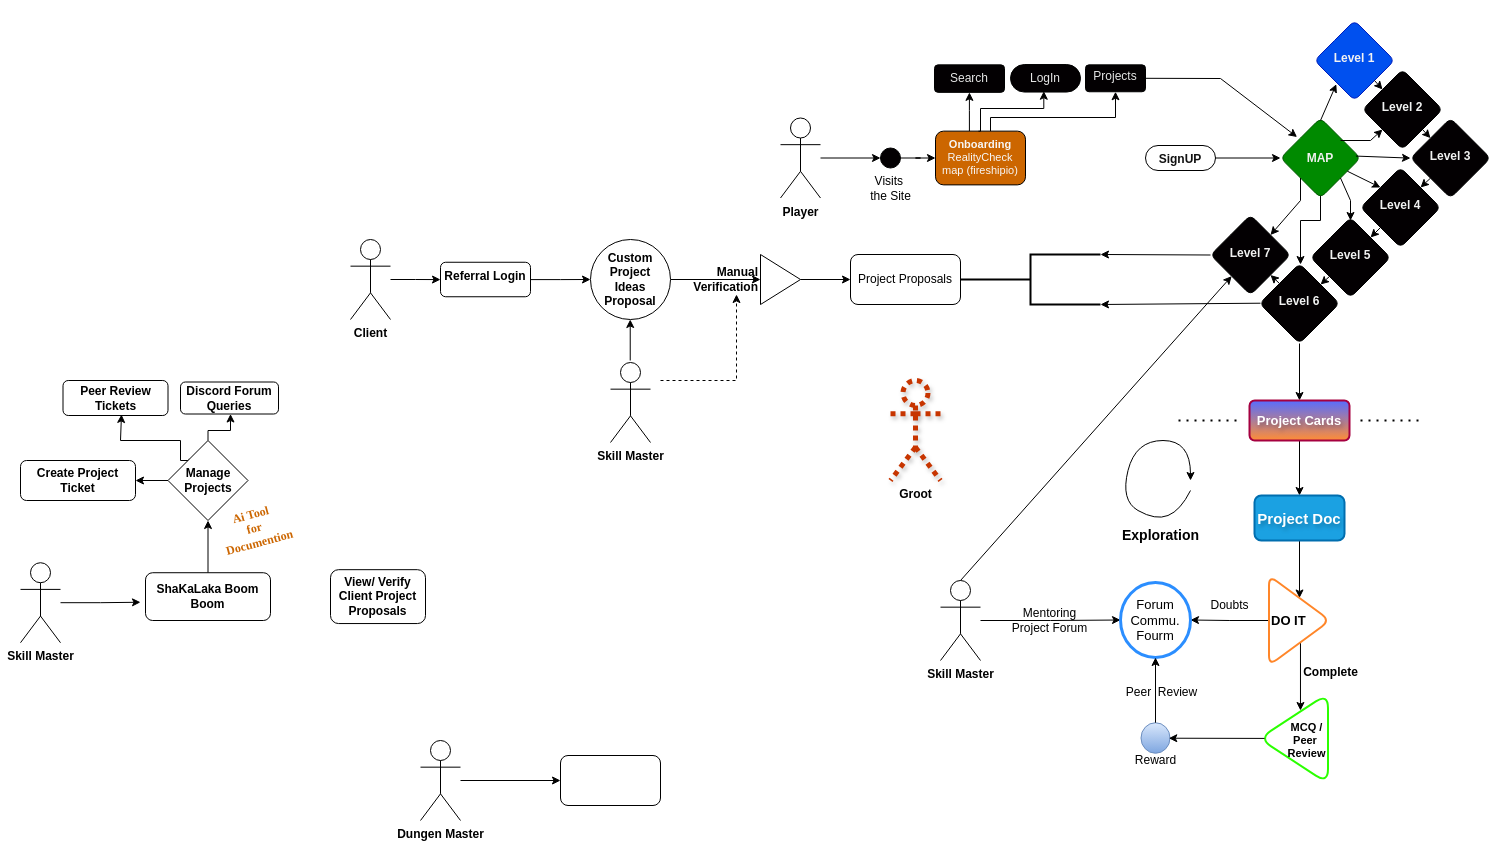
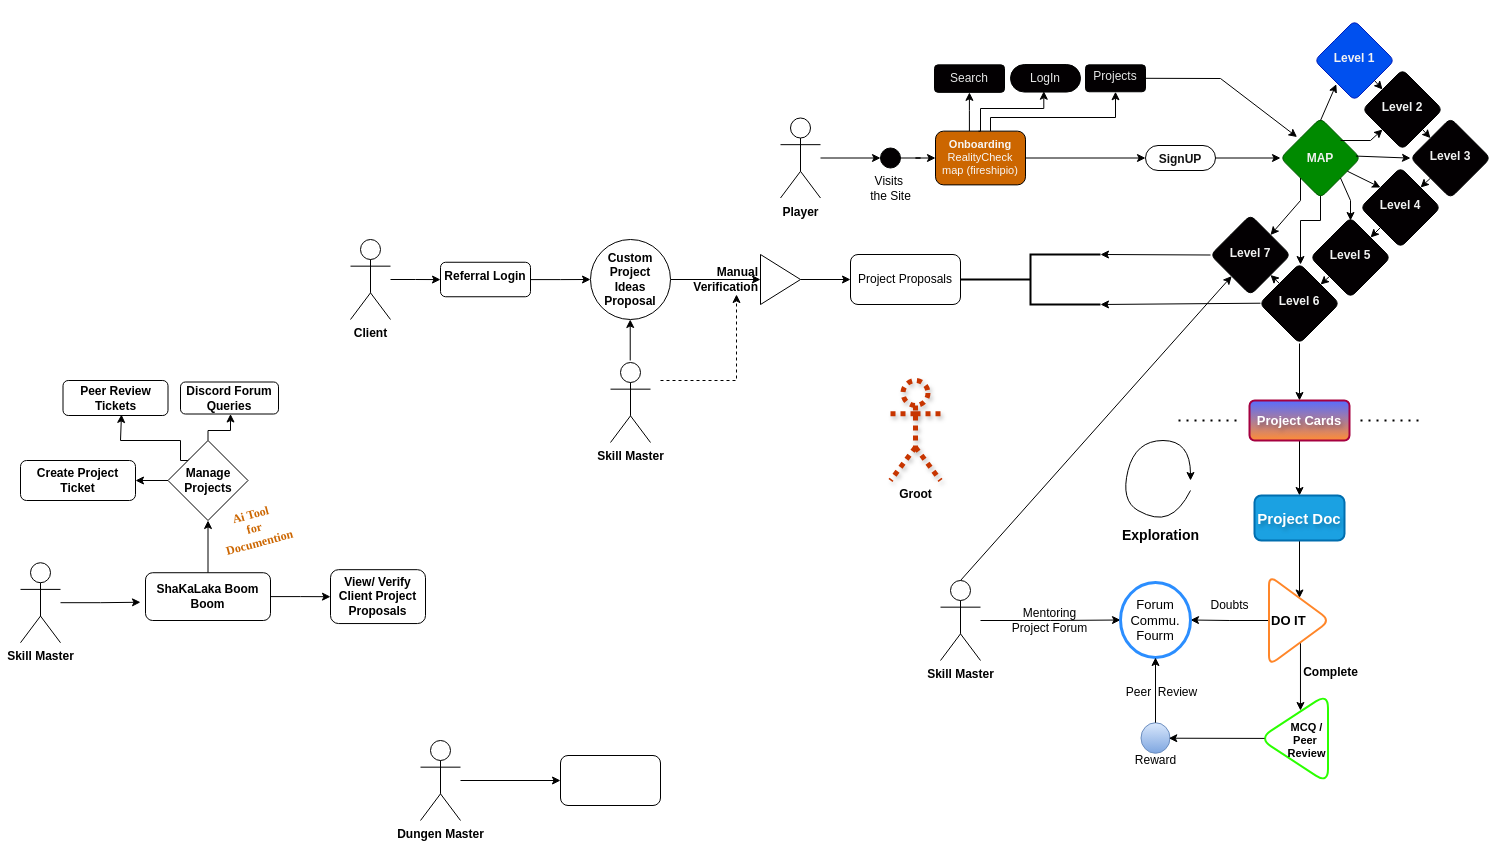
none -> (1082, 158)
none -> (297, 597)
